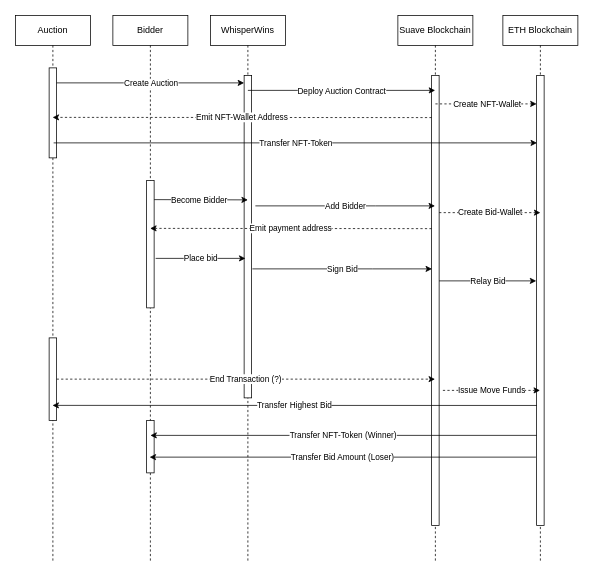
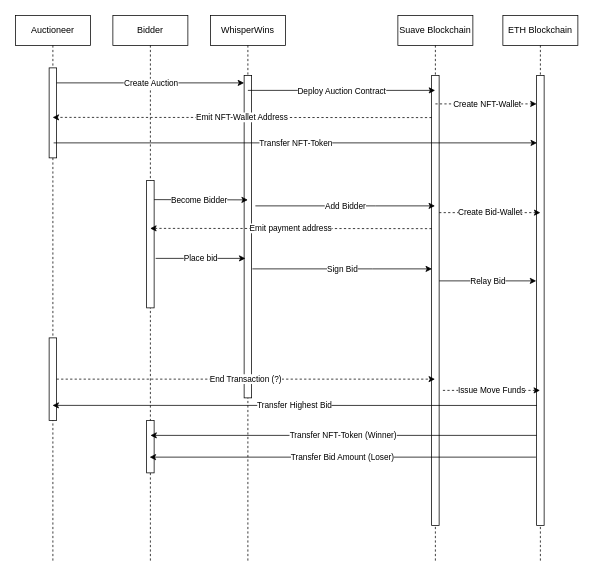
(53, 30) -> (53, 30)
